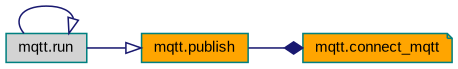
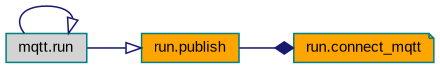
(195, 48) -> (190, 48)
(378, 48) -> (364, 48)
